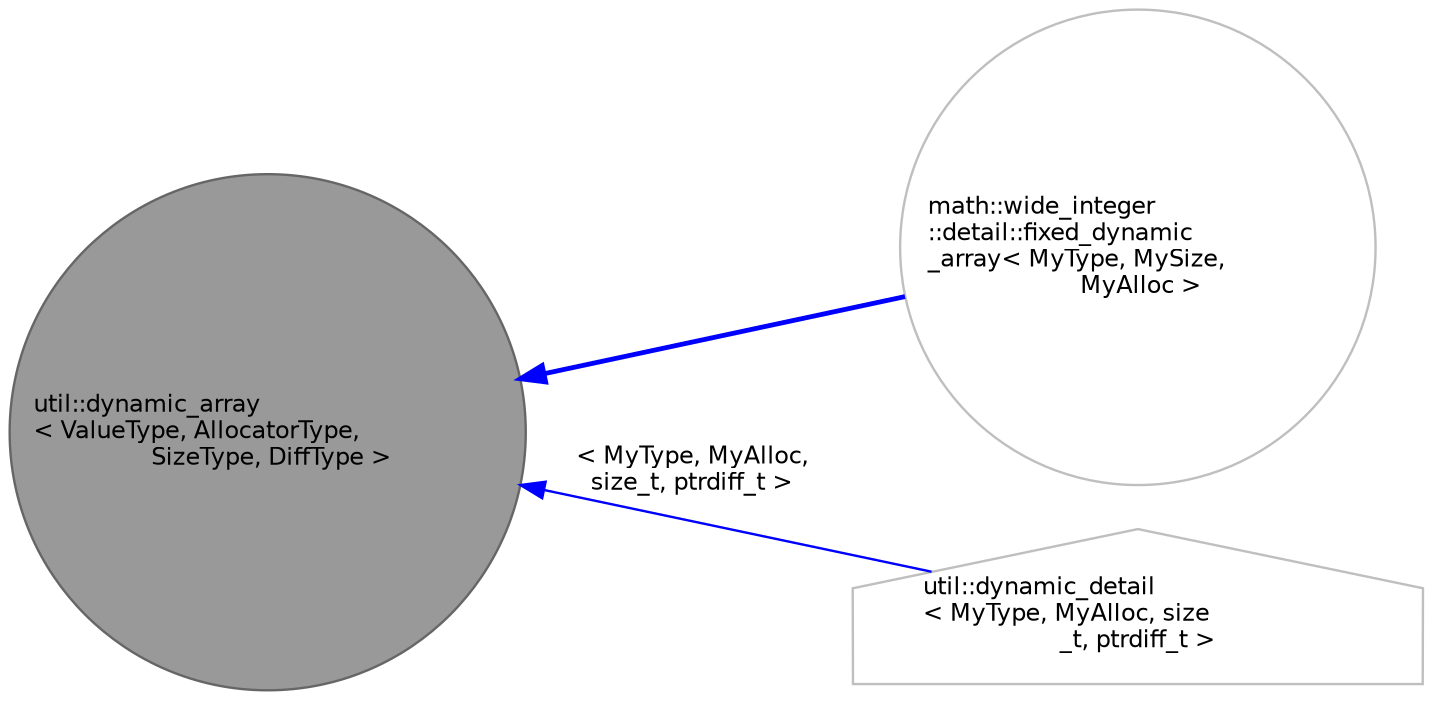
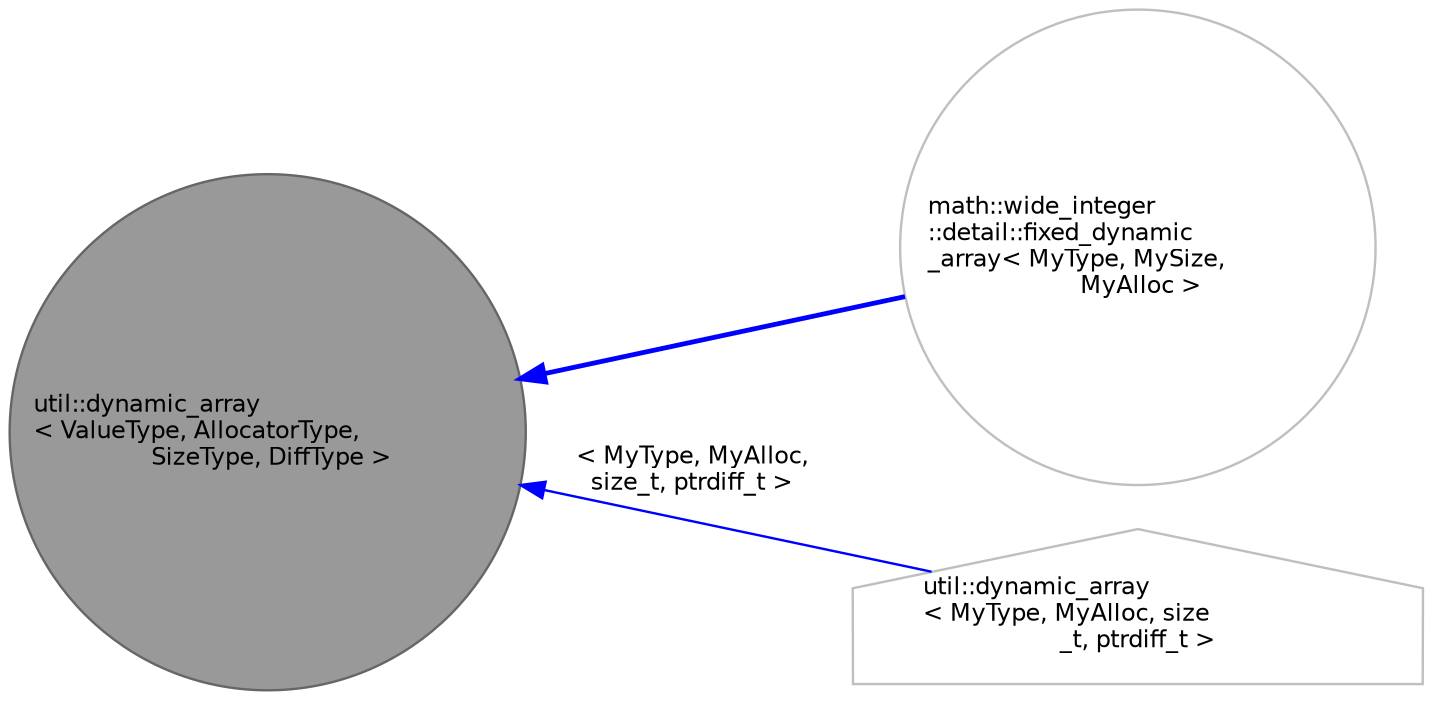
(1138, 615) -> (1138, 615)
